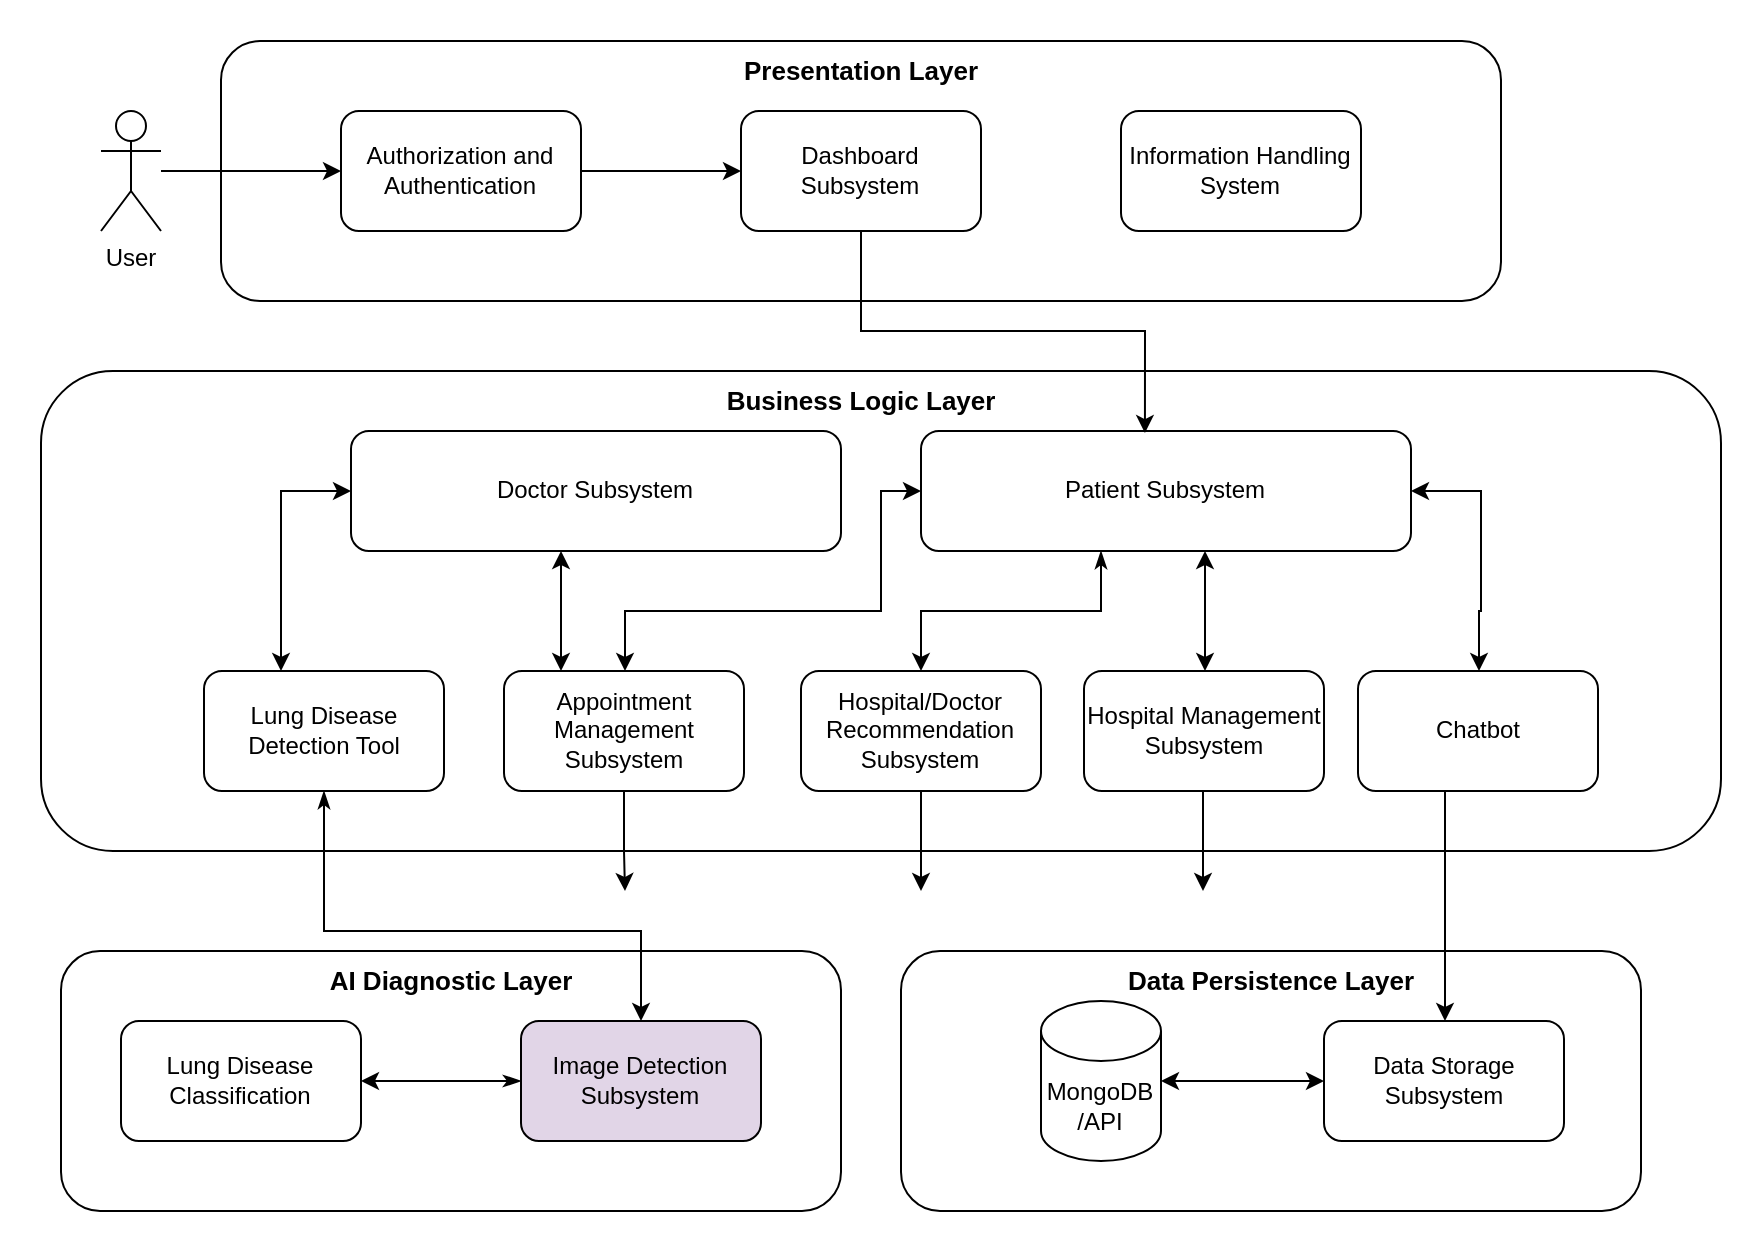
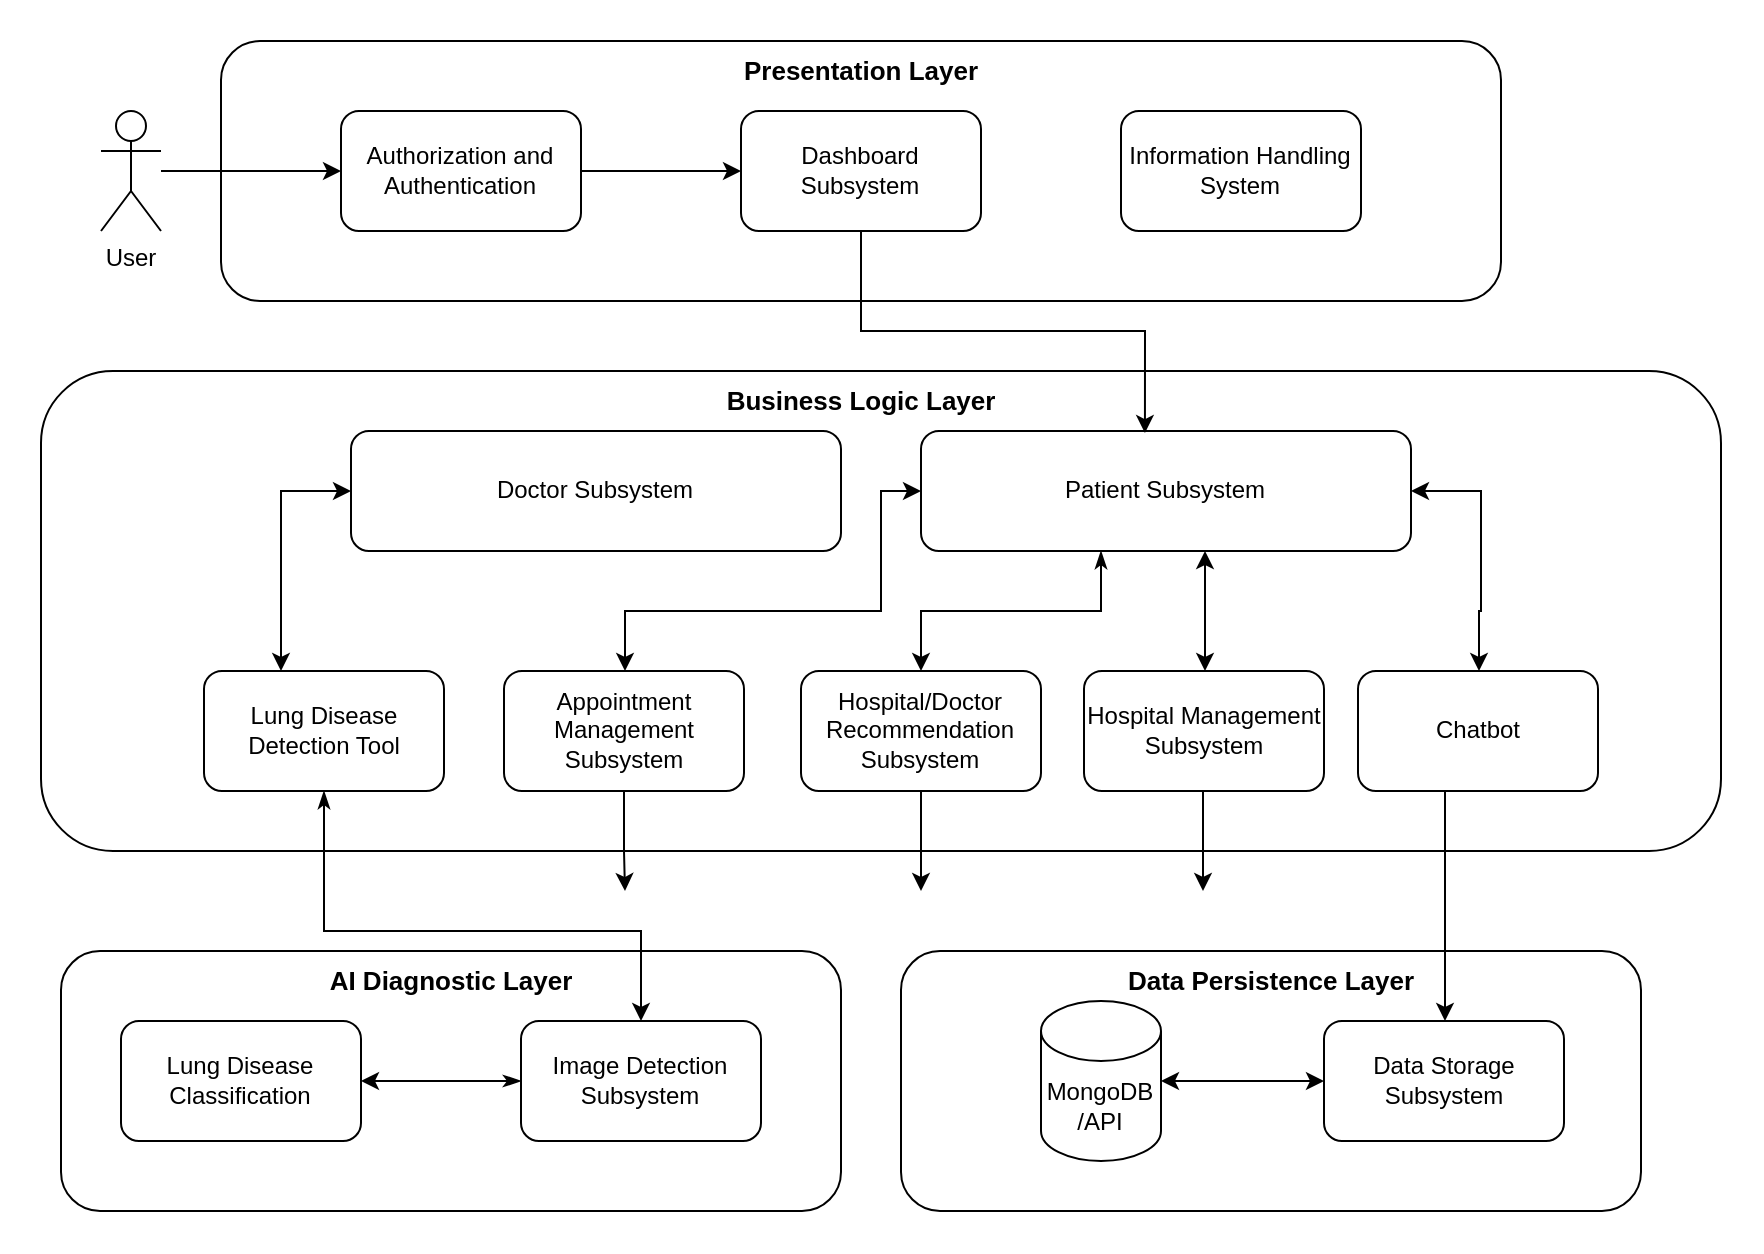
(561, 611) -> none
(641, 1081) -> (641, 1081)
